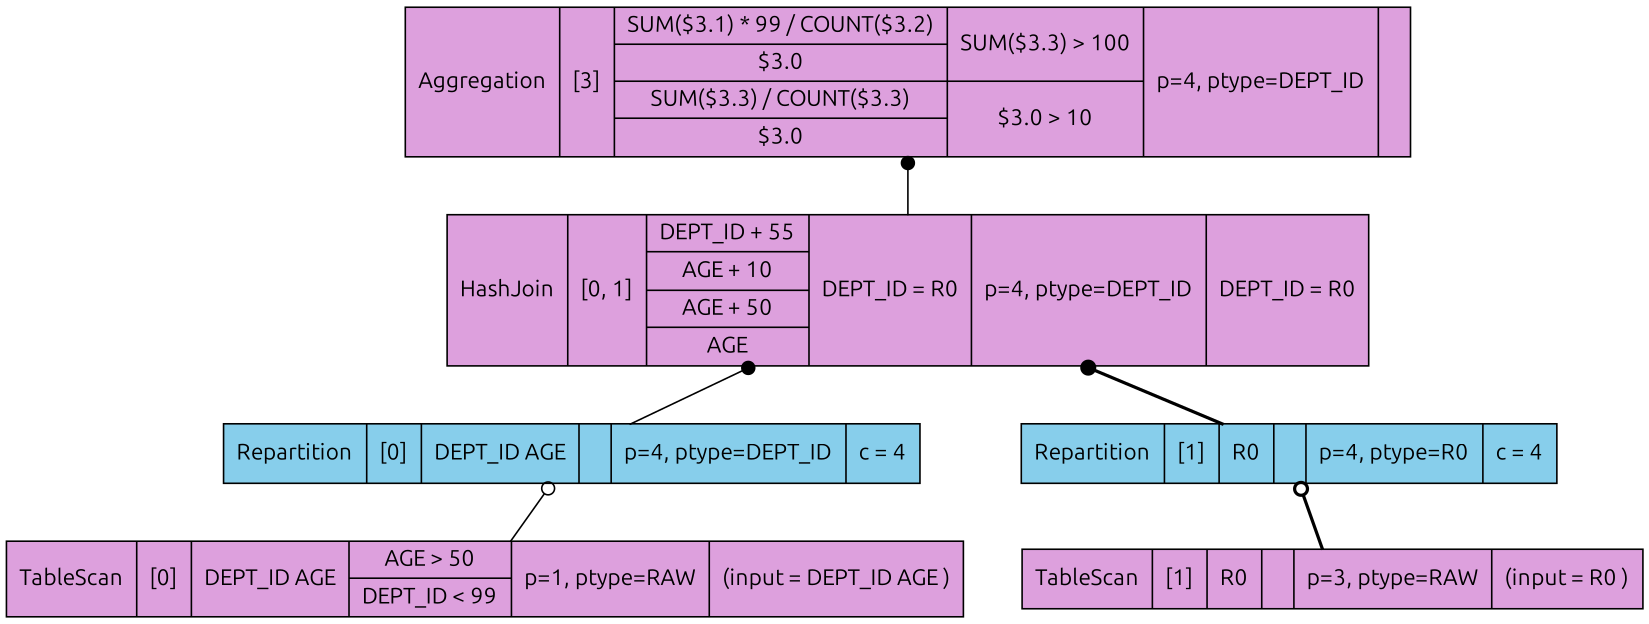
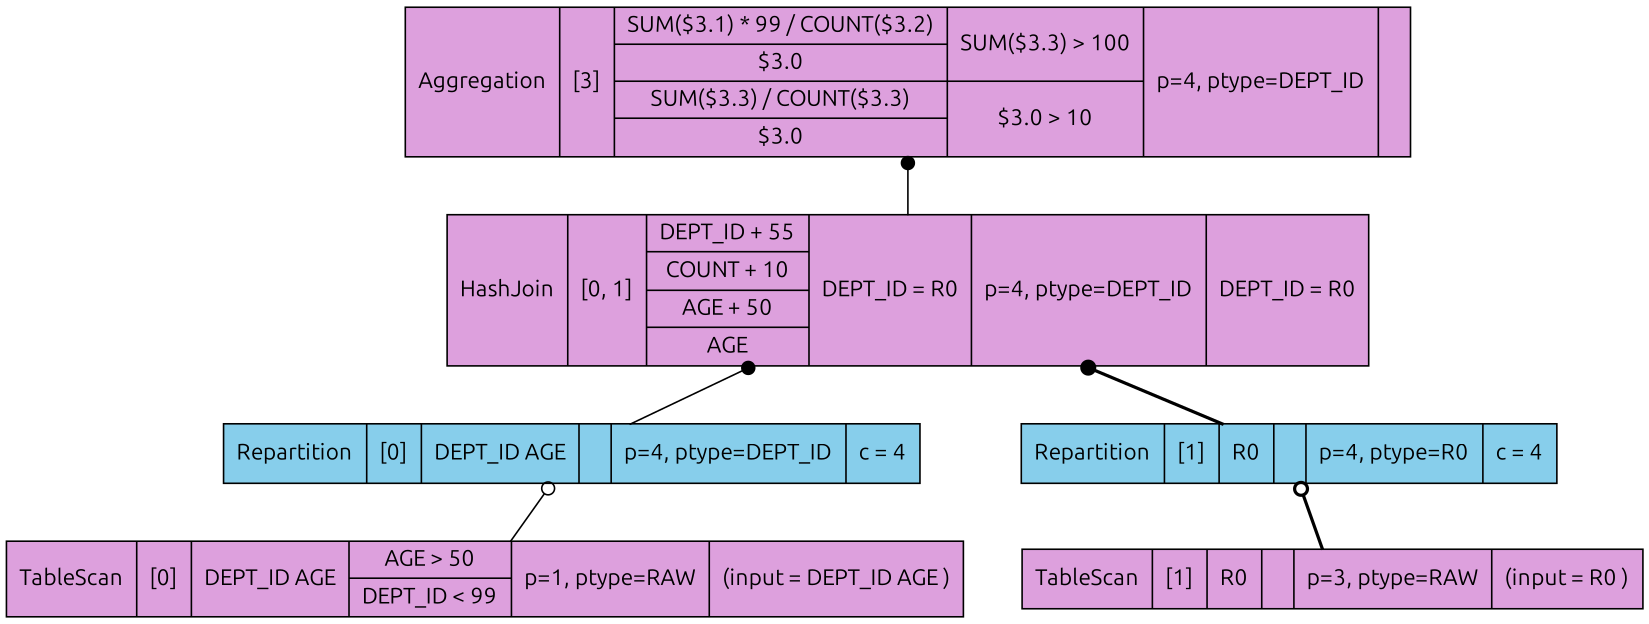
(728, 270) -> (728, 270)
